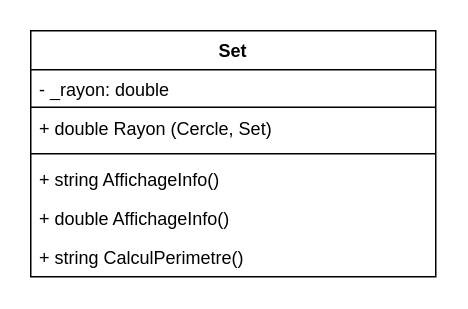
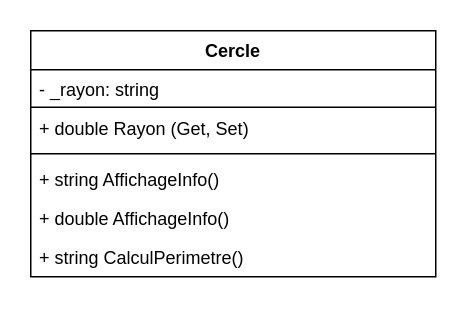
(233, 52) -> (233, 52)
(111, 91) -> (111, 91)
(164, 130) -> (152, 130)
